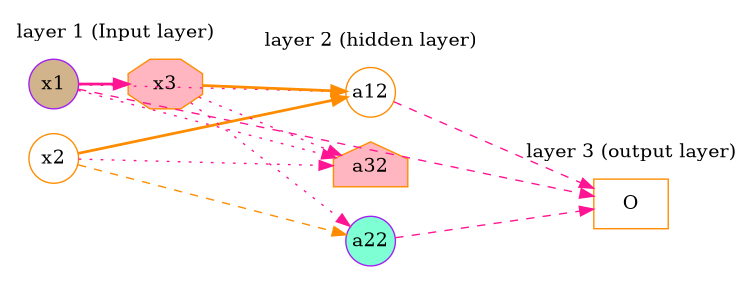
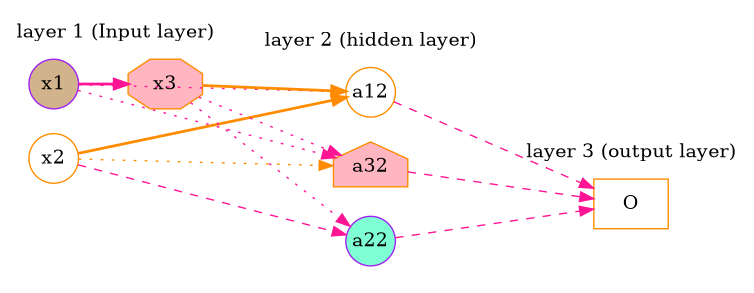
(329, 141) -> (498, 185)
(199, 162) -> (199, 162)
(225, 203) -> (225, 203)
